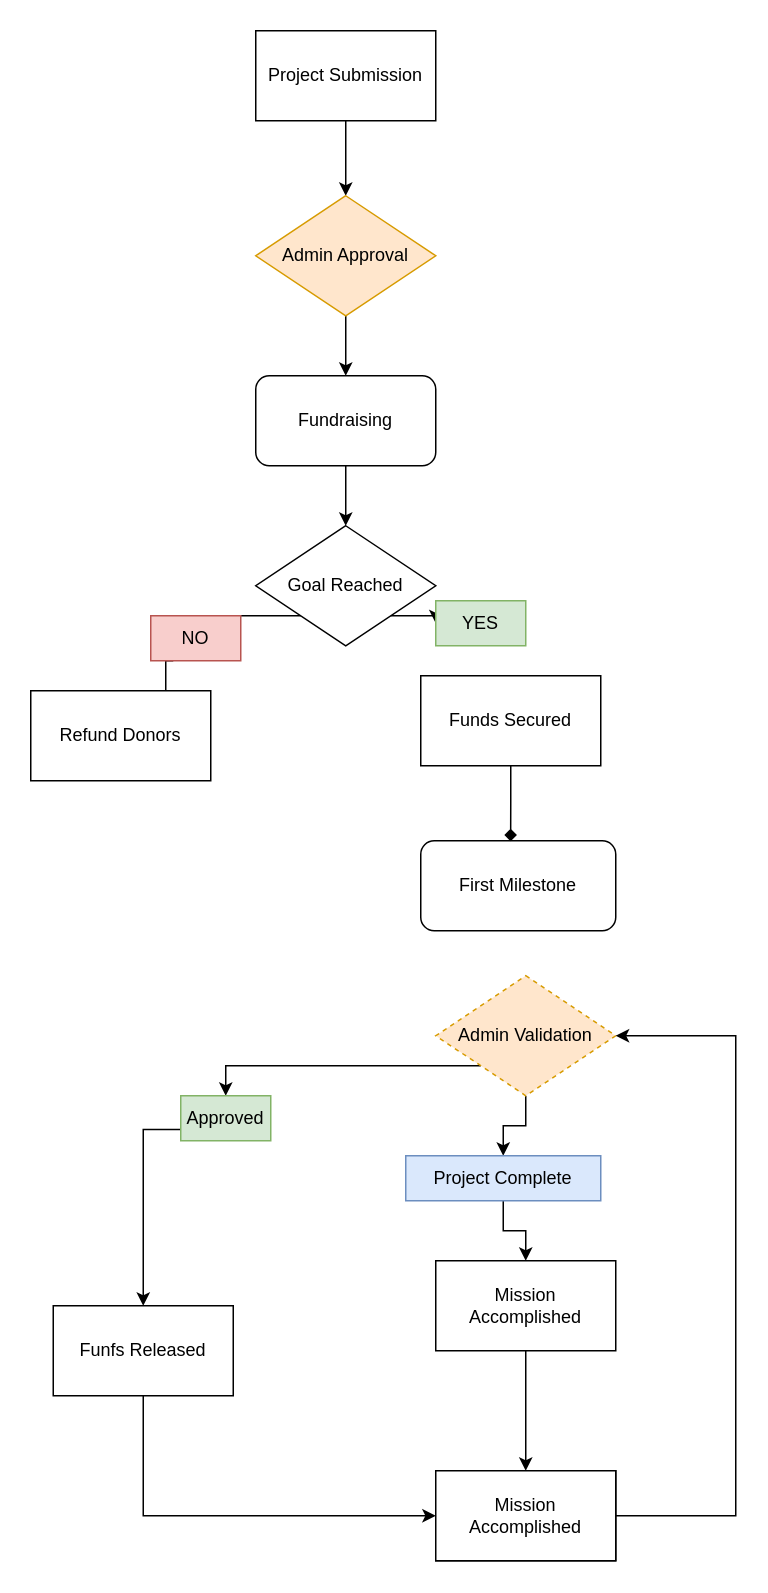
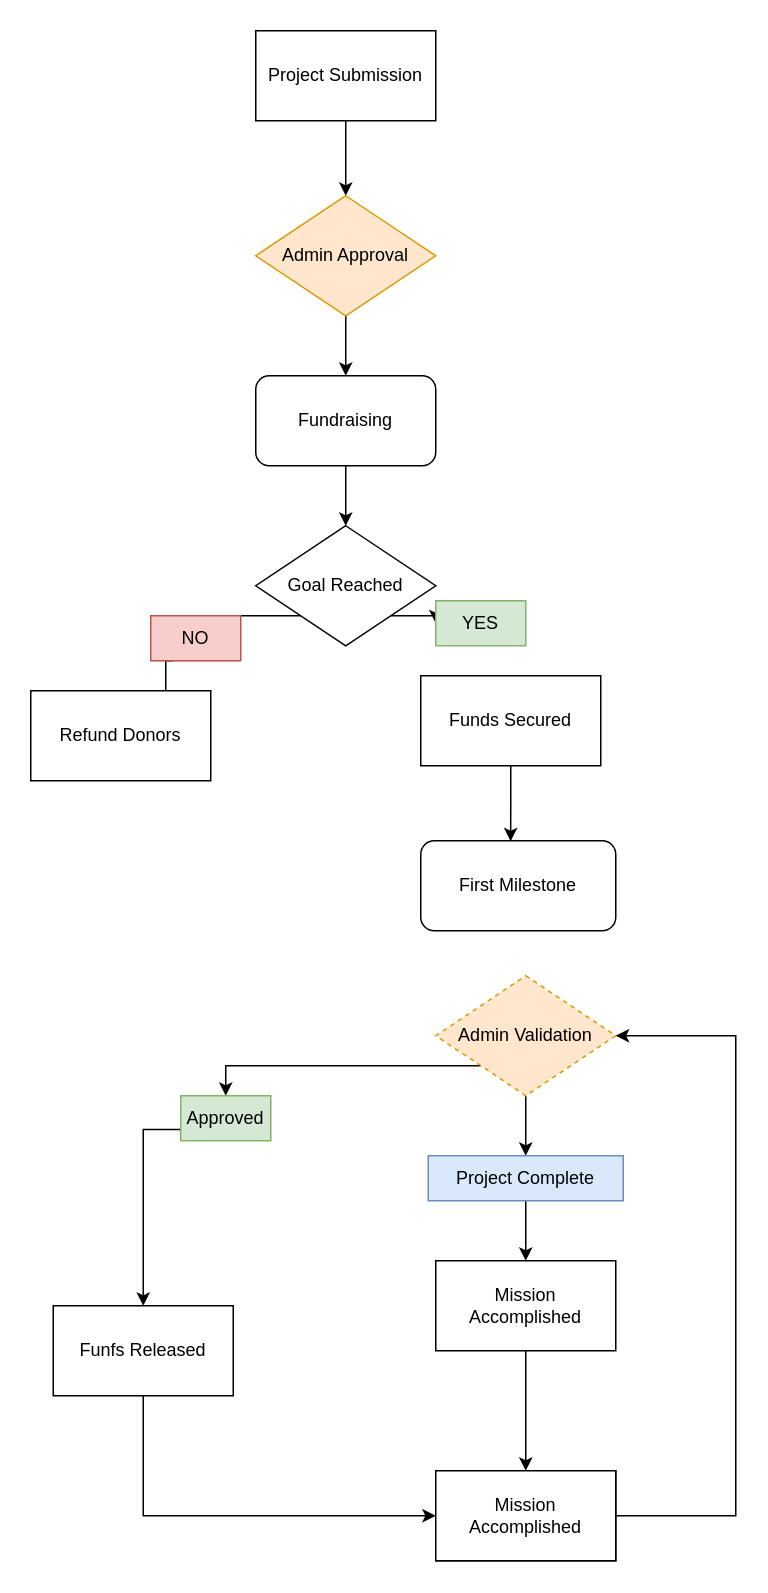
(511, 828) -> (511, 829)
(503, 1178) -> (526, 1178)
